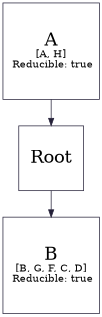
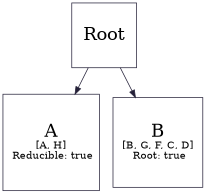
(51, 109) -> (83, 78)
(51, 279) -> (158, 156)
